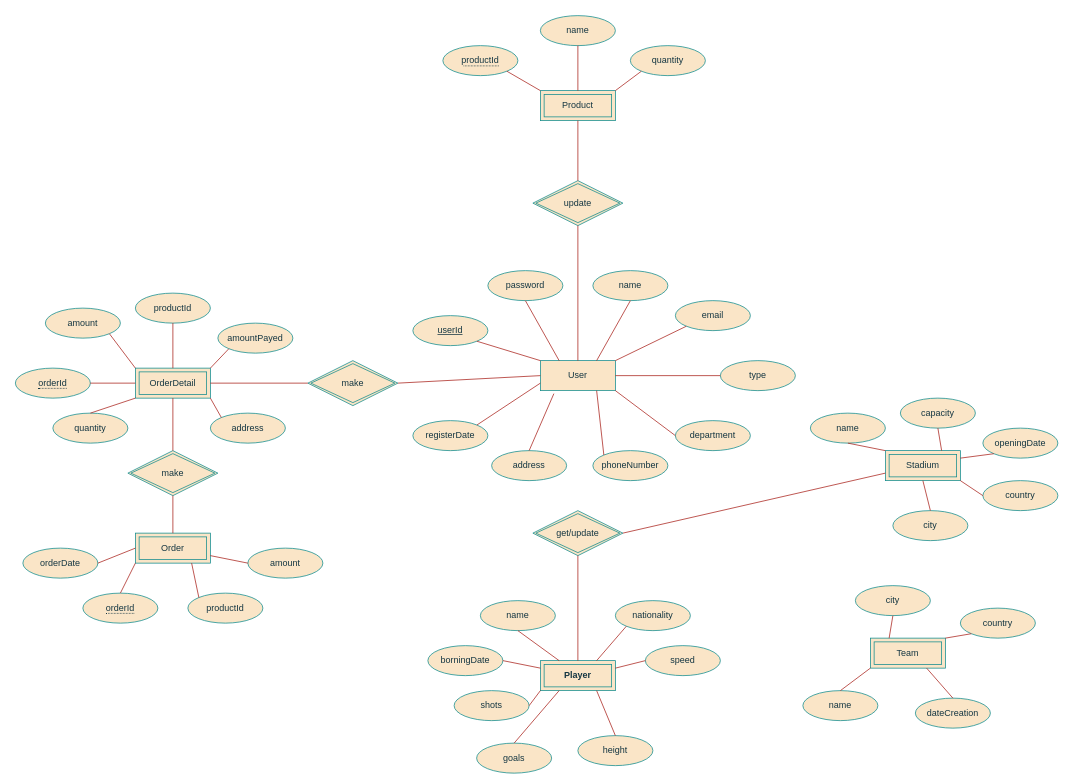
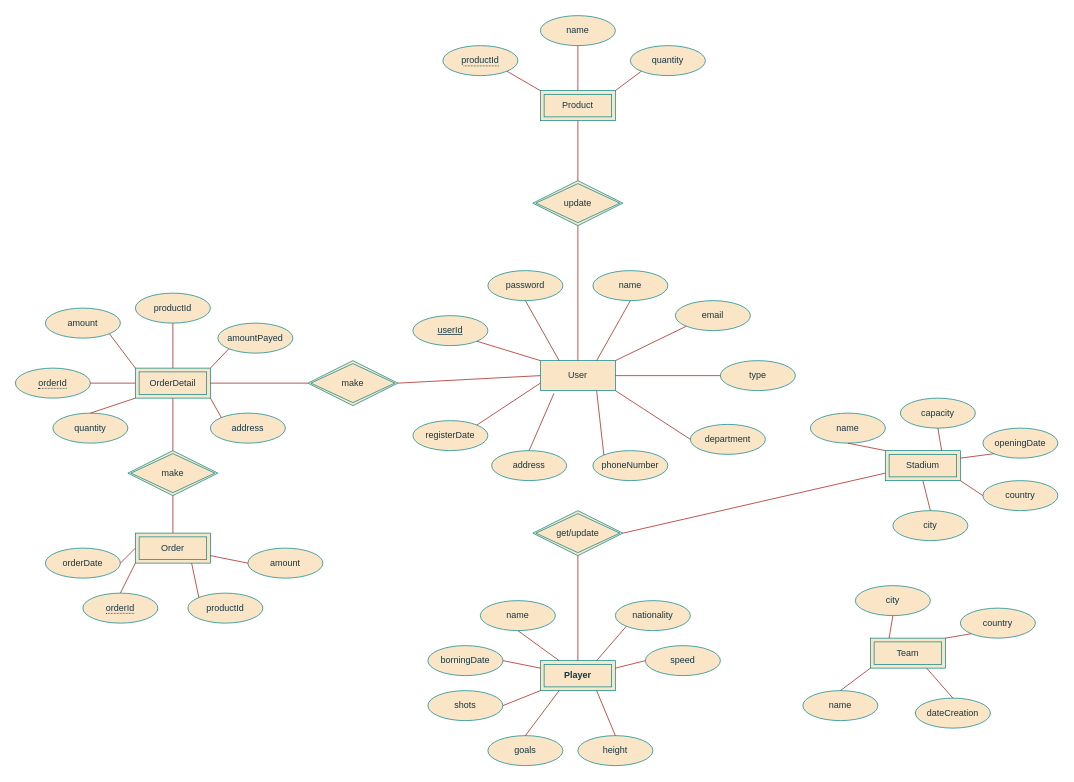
(713, 435) -> (728, 439)
(60, 563) -> (83, 563)
(492, 705) -> (465, 705)
(514, 758) -> (525, 750)
